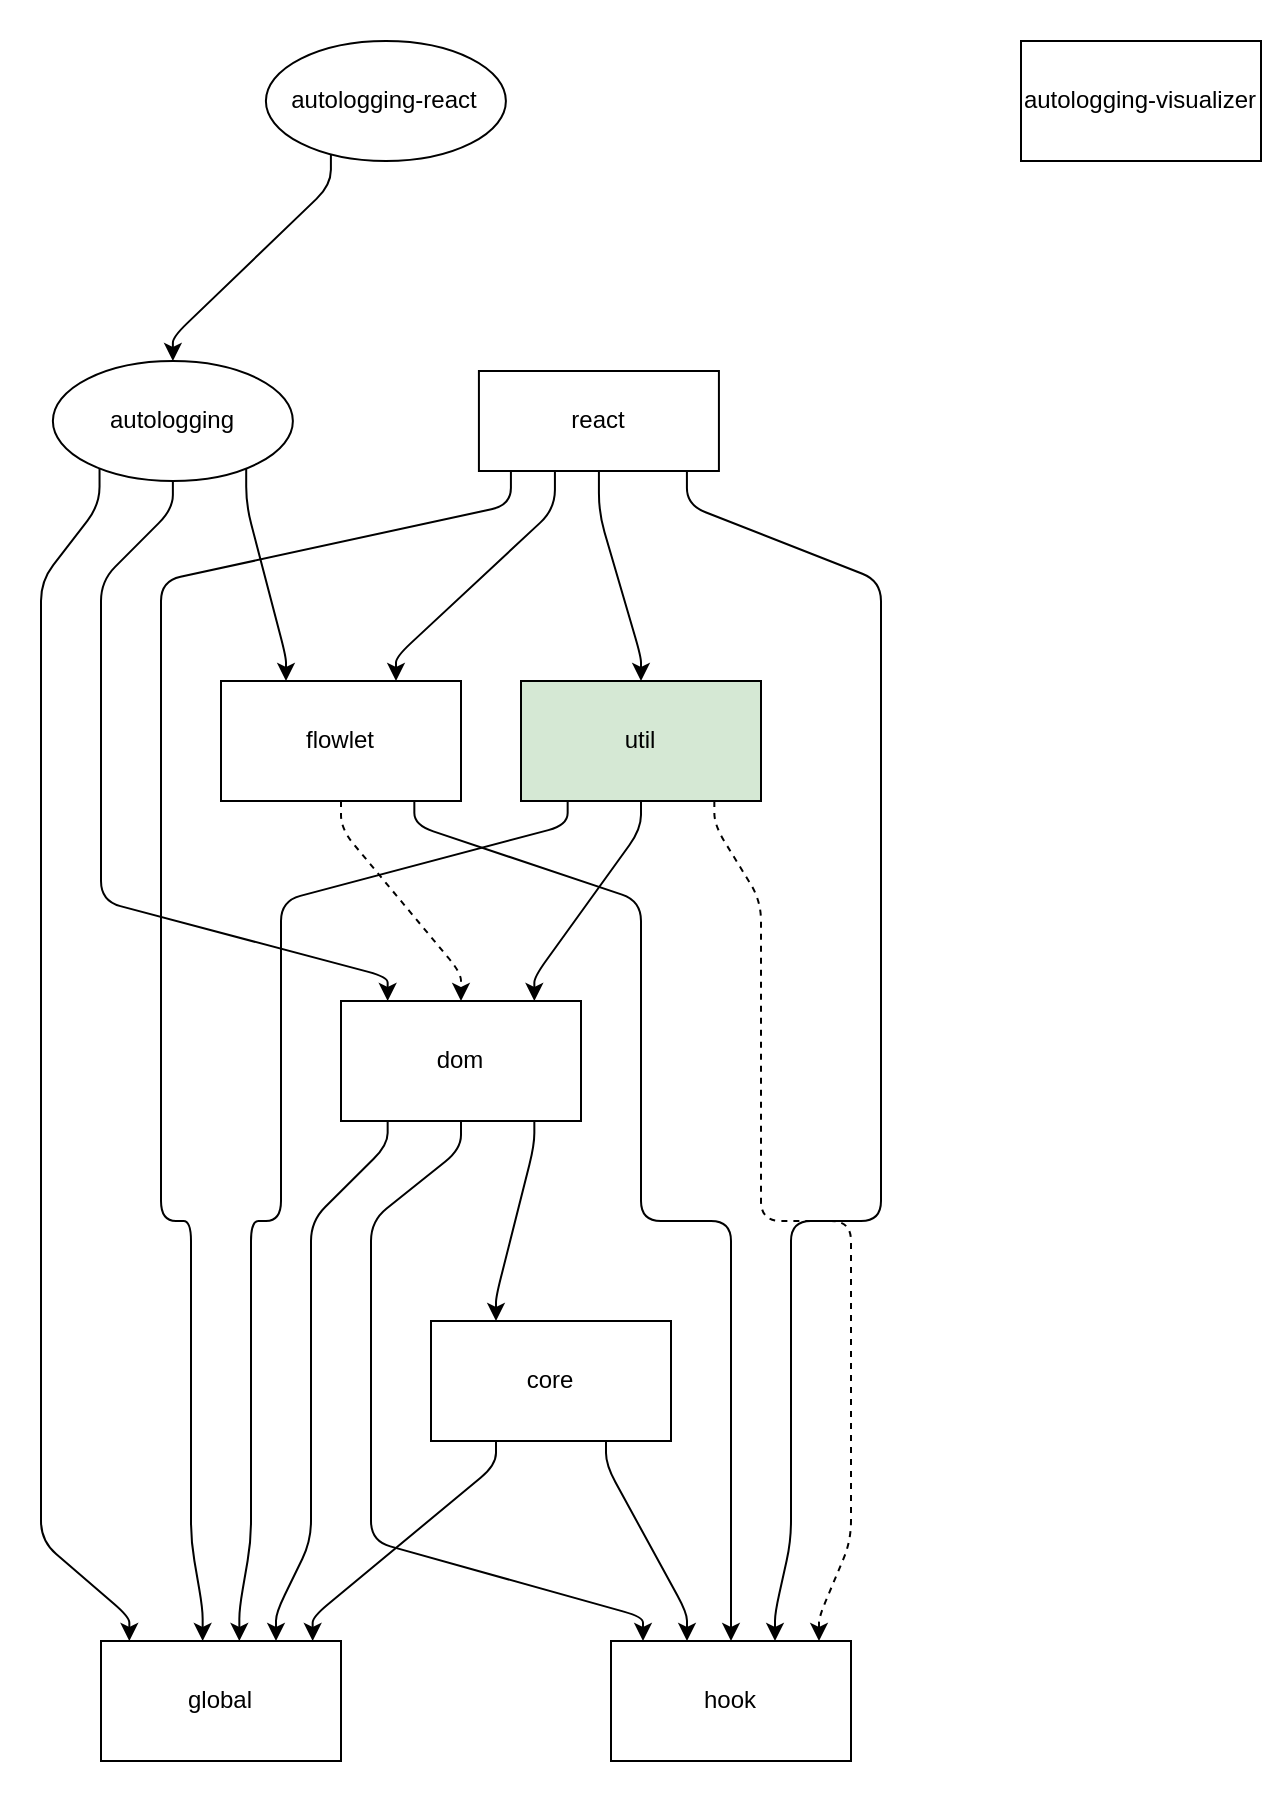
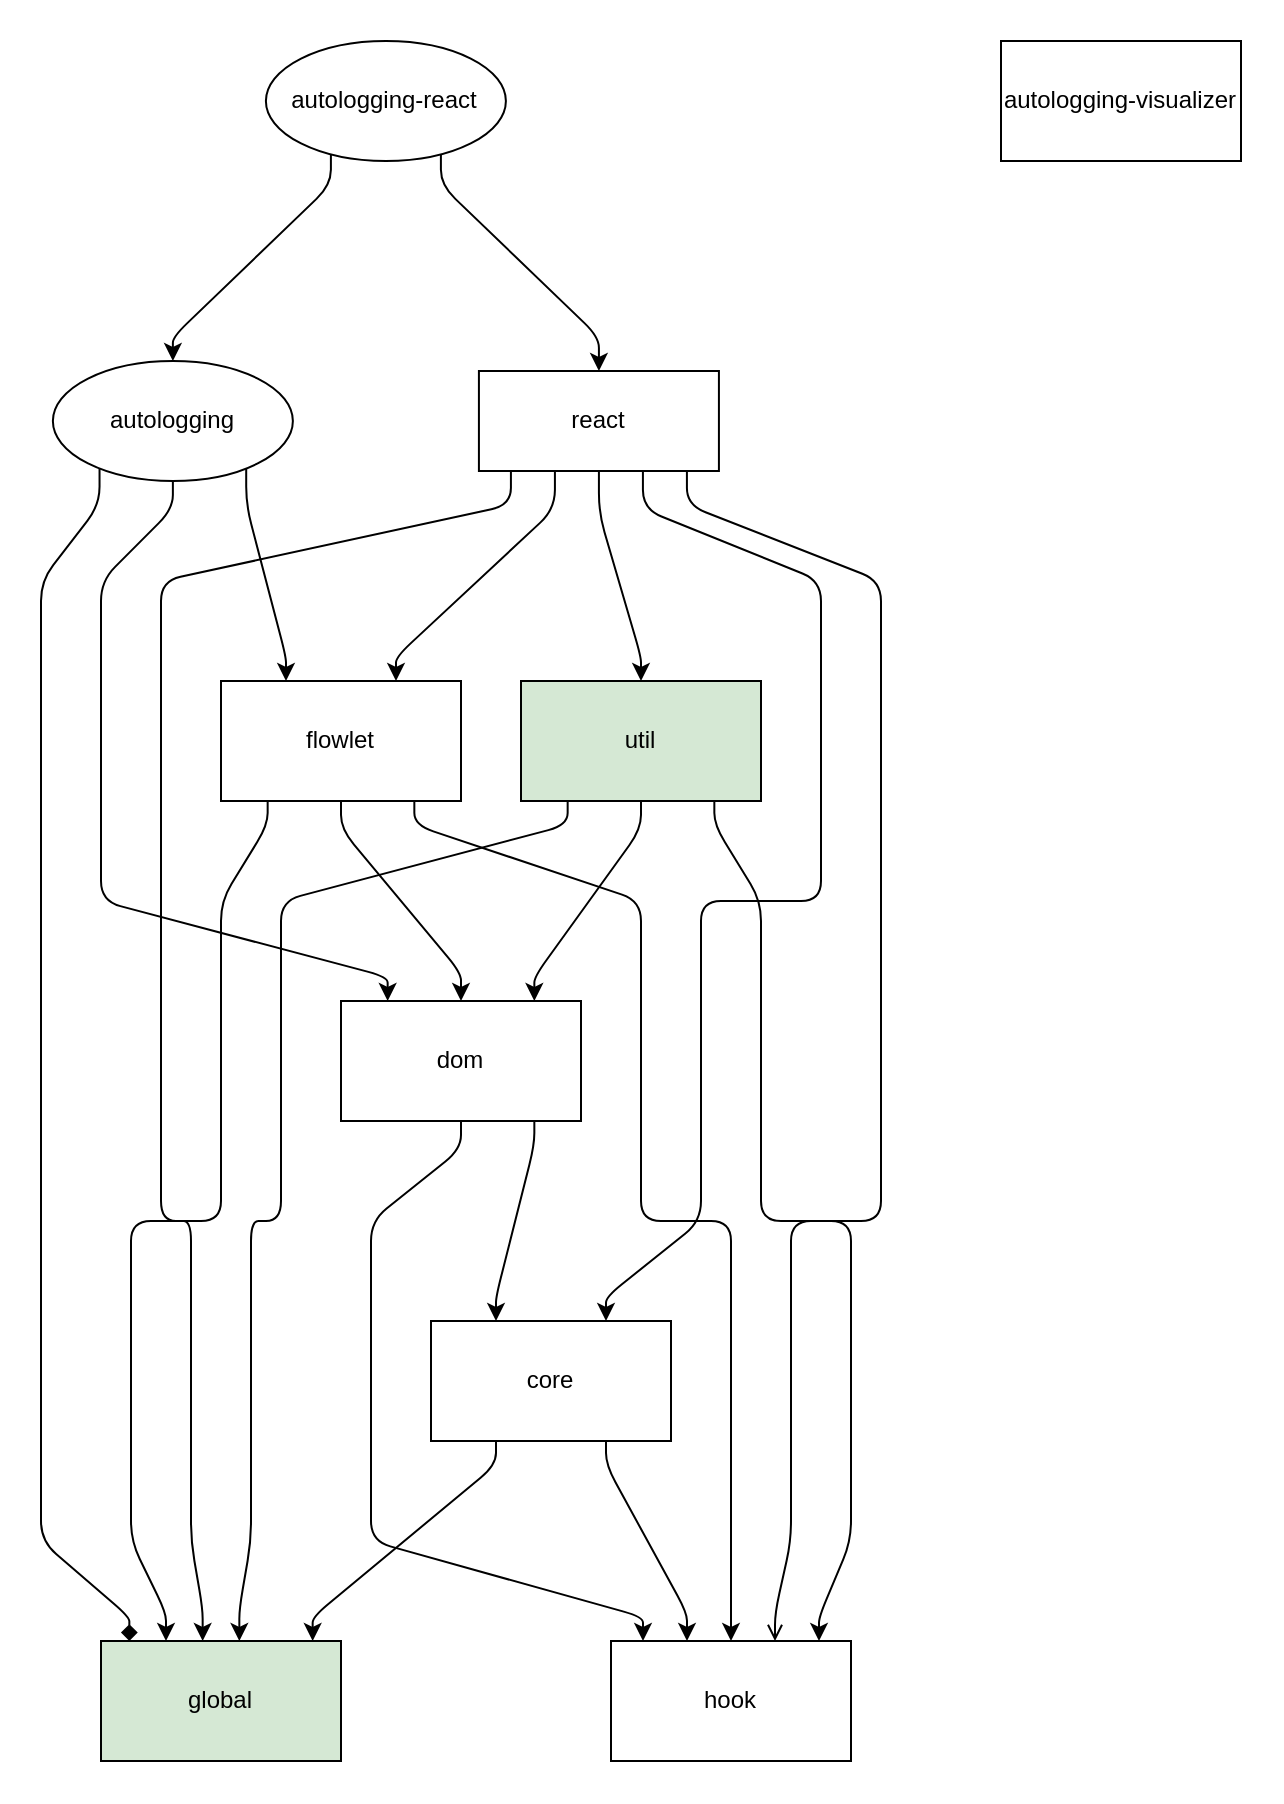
(1141, 101) -> (1121, 101)
none -> (516, 257)
(398, 898) -> (398, 898)
none -> (810, 900)
none -> (221, 1020)
(761, 1025) -> (761, 1025)
(311, 1363) -> none
(128, 1619) -> (128, 1618)
(775, 1626) -> (775, 1629)
(221, 1701) -> (221, 1701)
